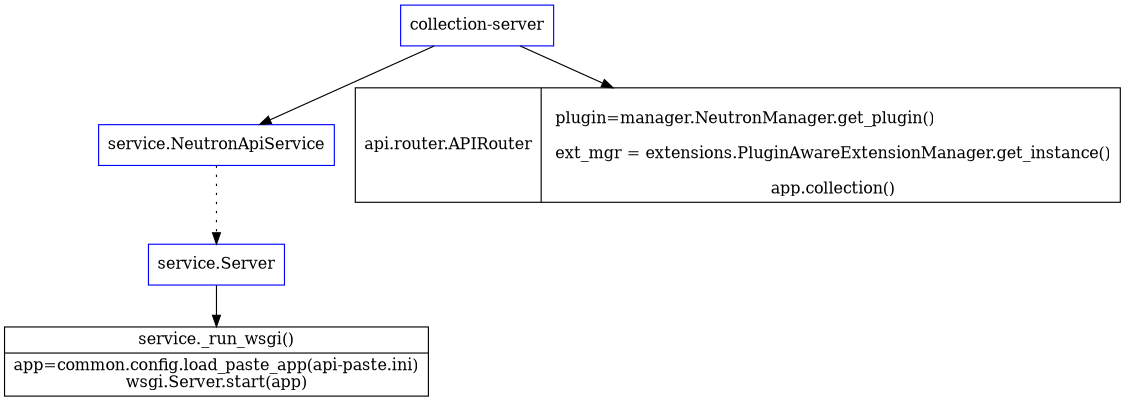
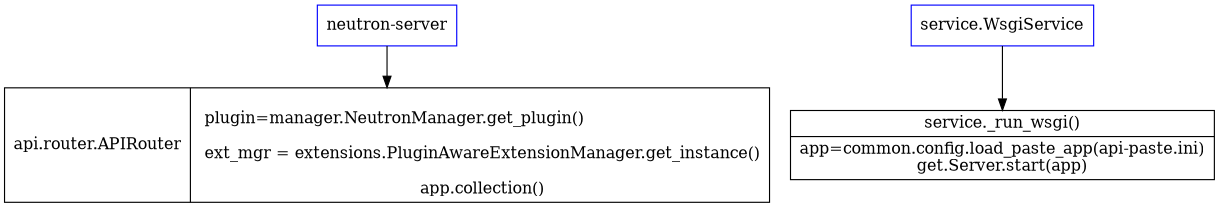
(477, 26) -> (387, 26)
(216, 145) -> none
(216, 265) -> (1002, 26)
(216, 382) -> (1002, 166)
